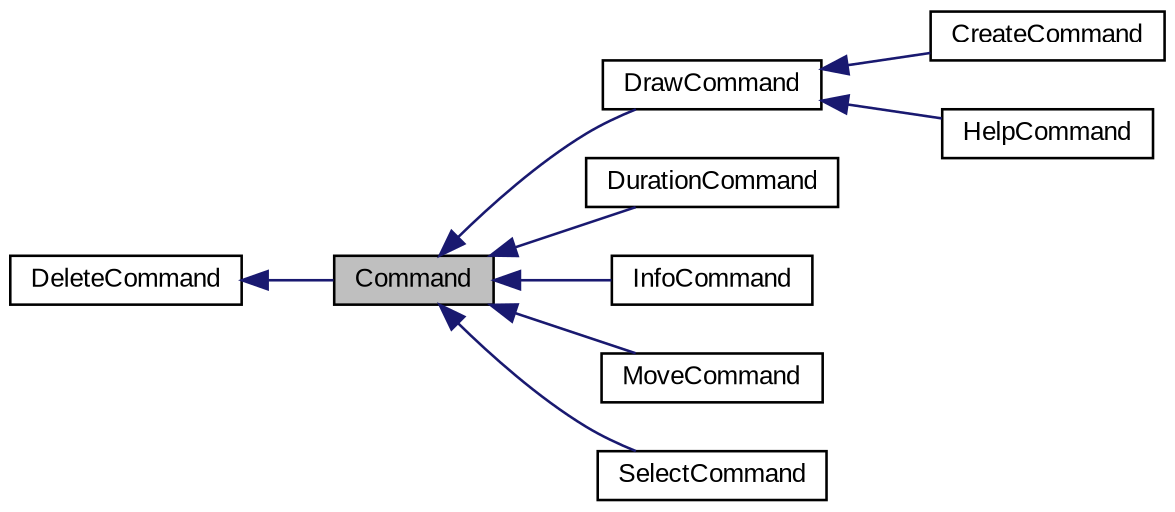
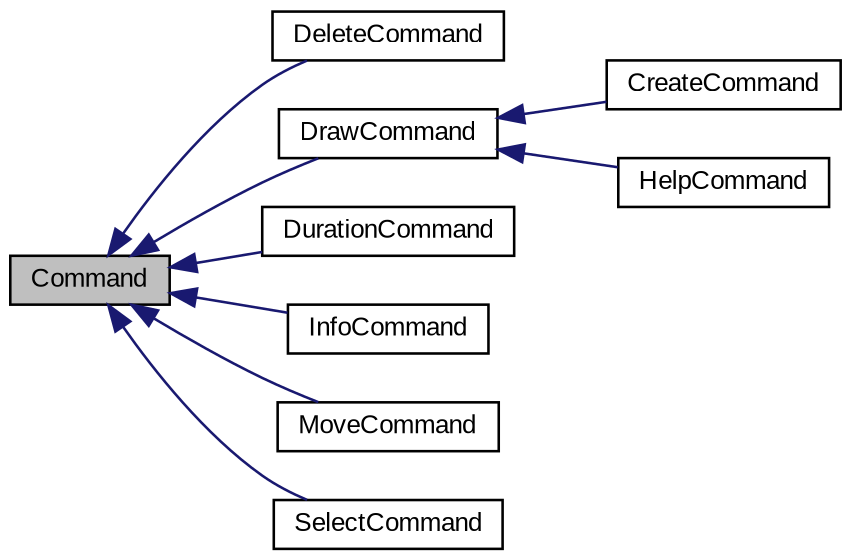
(301, 280) -> (204, 135)
